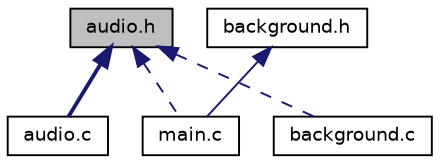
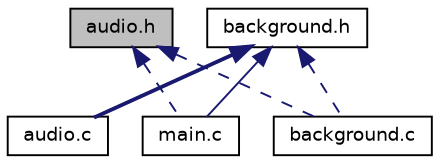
none -> (325, 90)
(84, 91) -> (174, 81)
